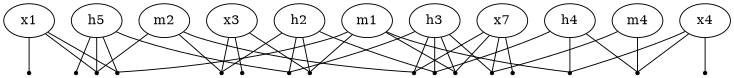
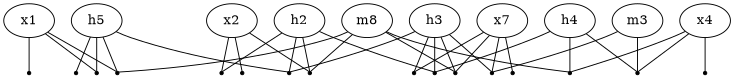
(164, 21) -> none
(232, 21) -> (232, 21)
(367, 21) -> (367, 21)
(638, 21) -> (638, 21)
